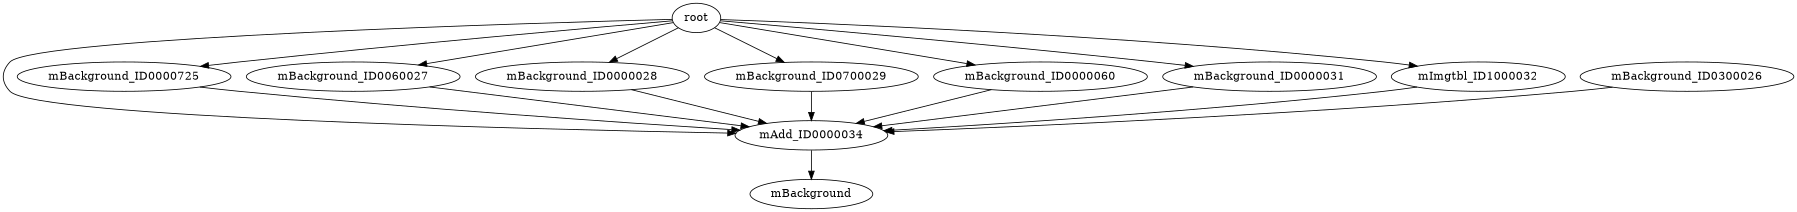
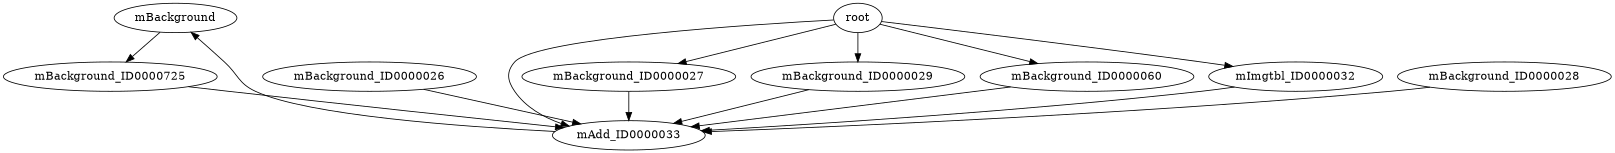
(440, 42) -> (146, 44)
(648, 43) -> none
(353, 77) -> (629, 77)
(811, 77) -> (858, 77)
(1270, 77) -> none
(1478, 77) -> (1296, 77)
(1687, 77) -> (370, 77)
(811, 135) -> (629, 135)
